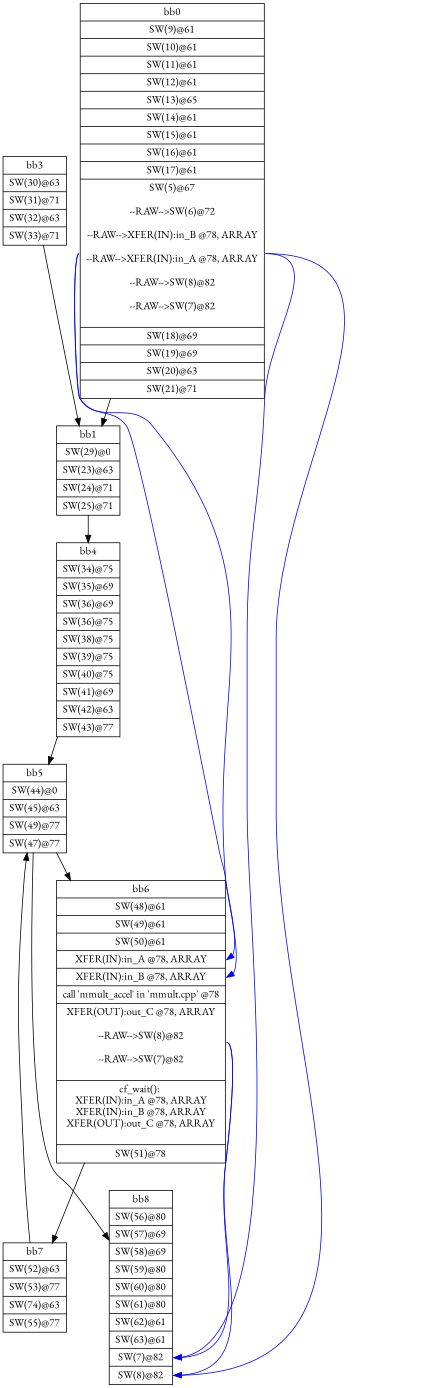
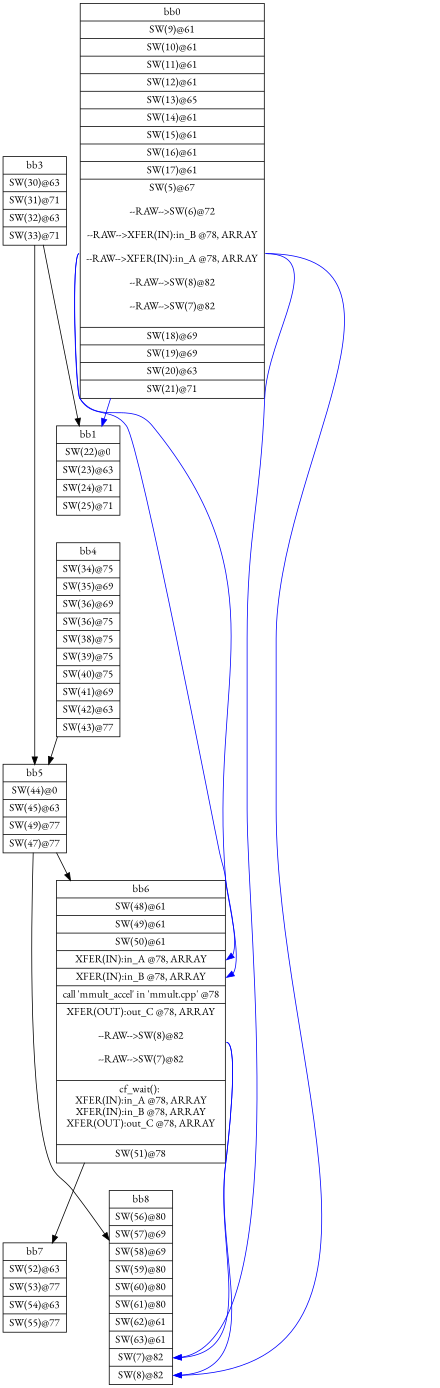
(108, 408) -> (108, 408)
(88, 452) -> (88, 452)
(88, 525) -> none
(19, 1052) -> (35, 501)
(35, 1305) -> (35, 1305)
